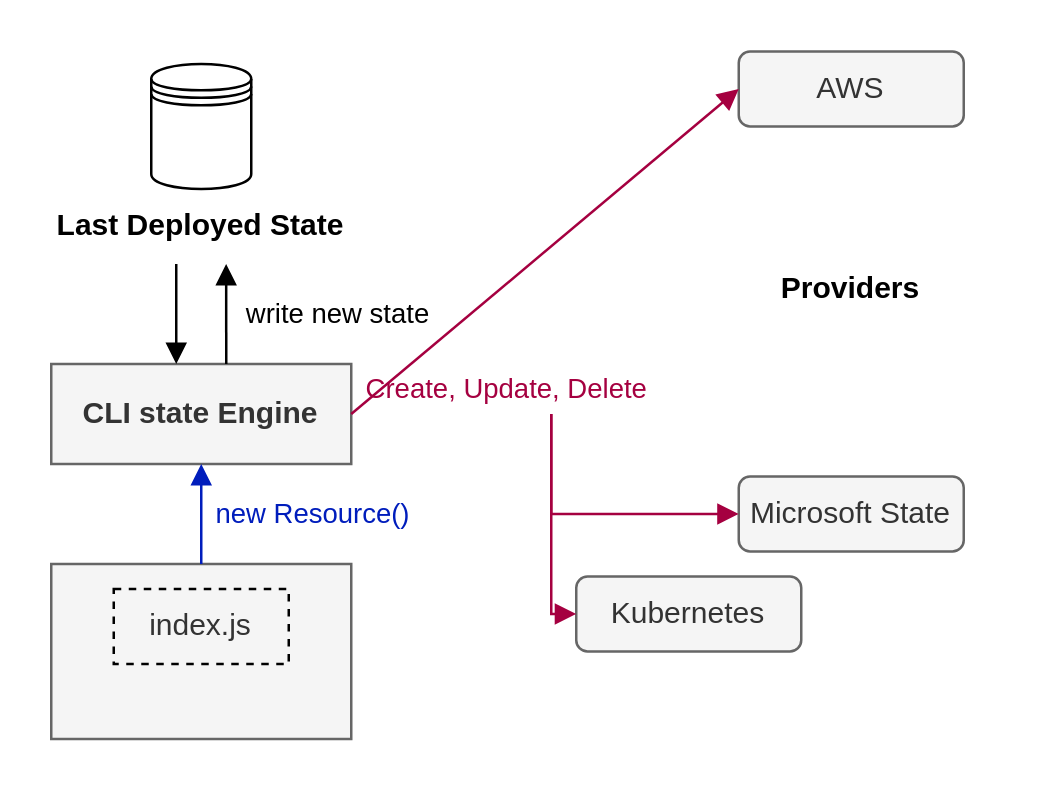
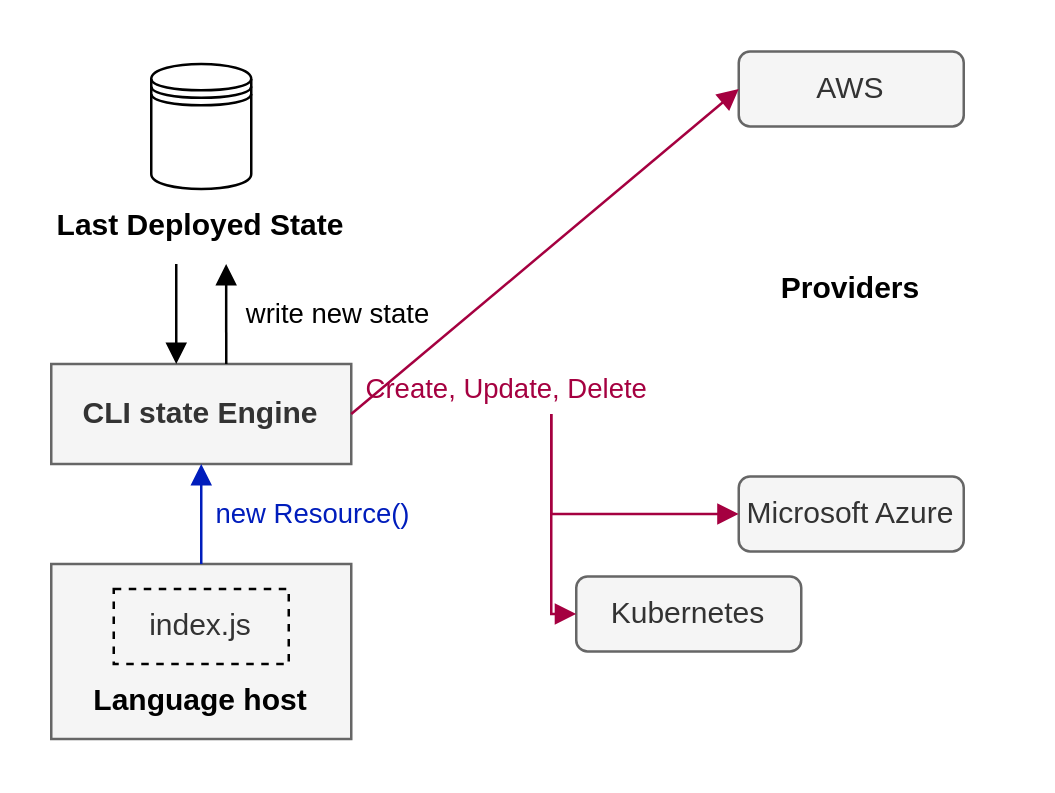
(851, 514) -> (851, 514)
none -> (201, 701)
